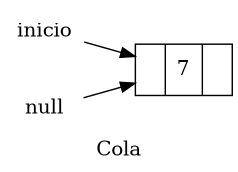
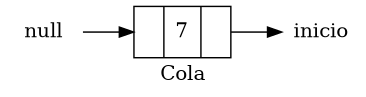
(103, 47) -> (249, 32)
